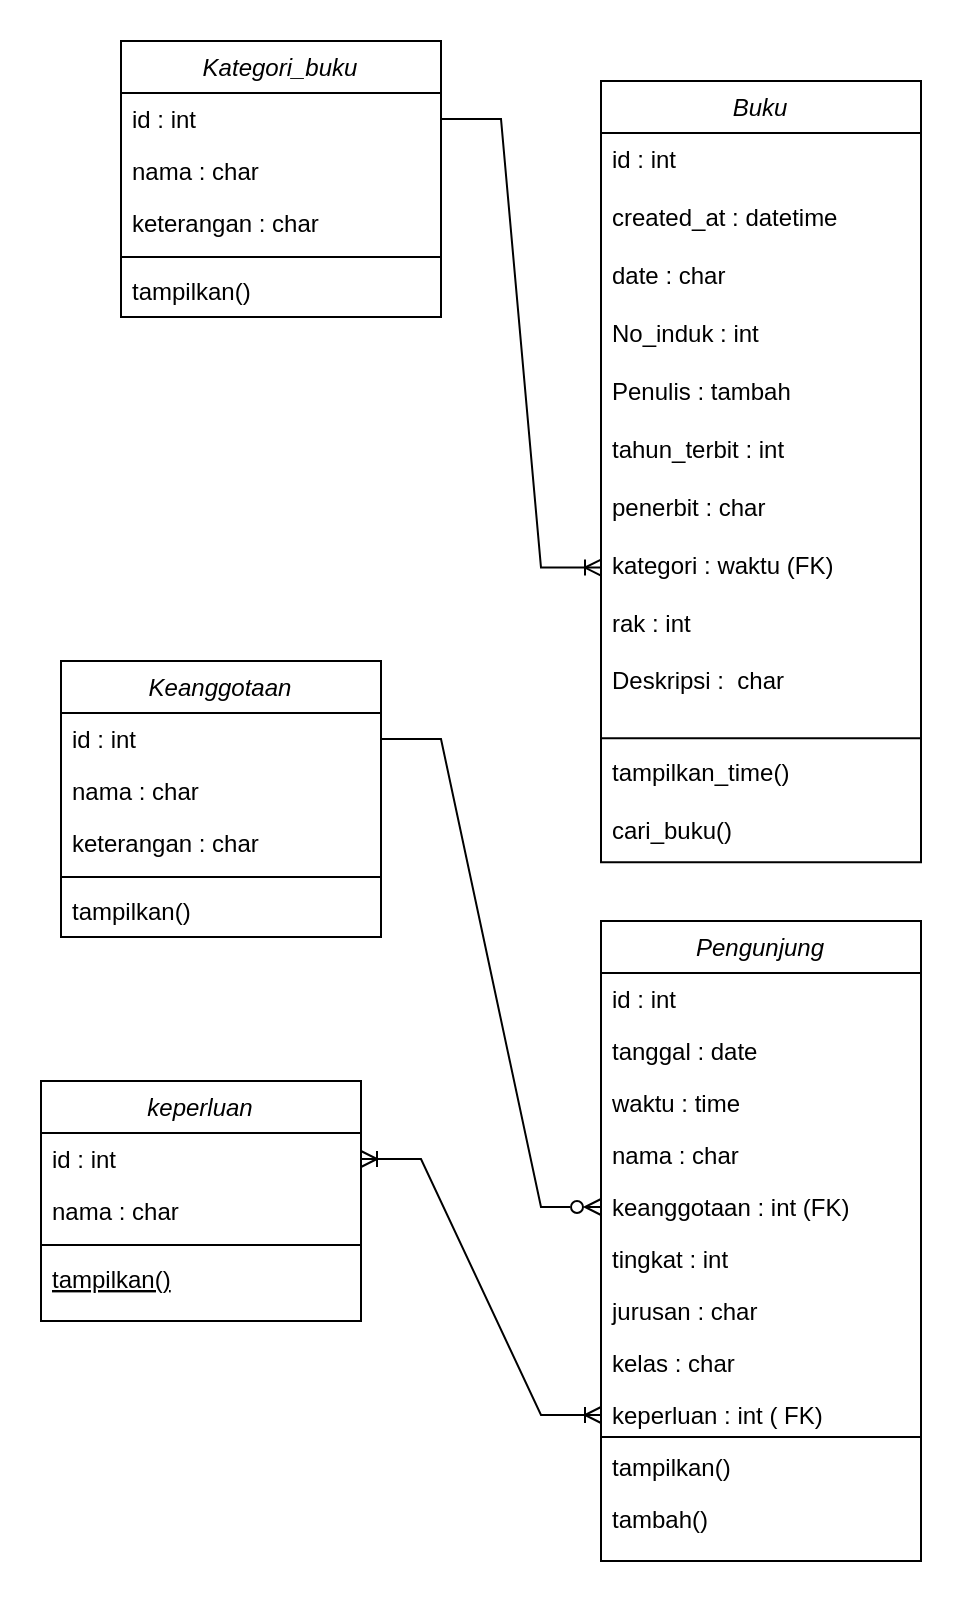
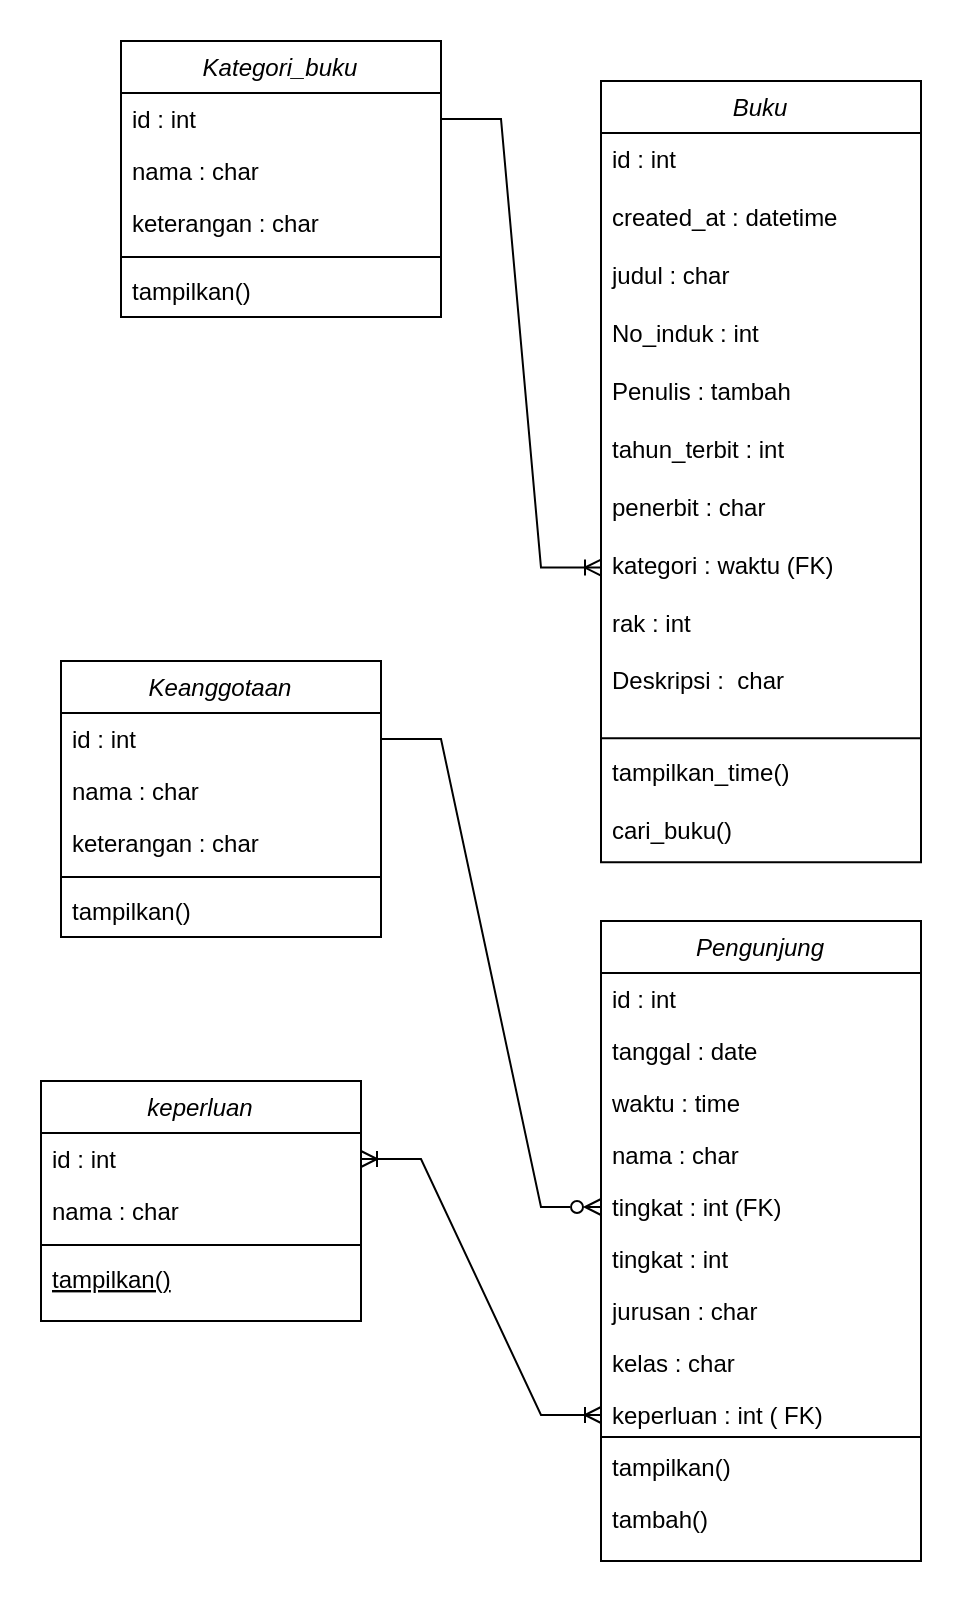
(677, 276) -> (680, 276)
(744, 1208) -> (714, 1208)
